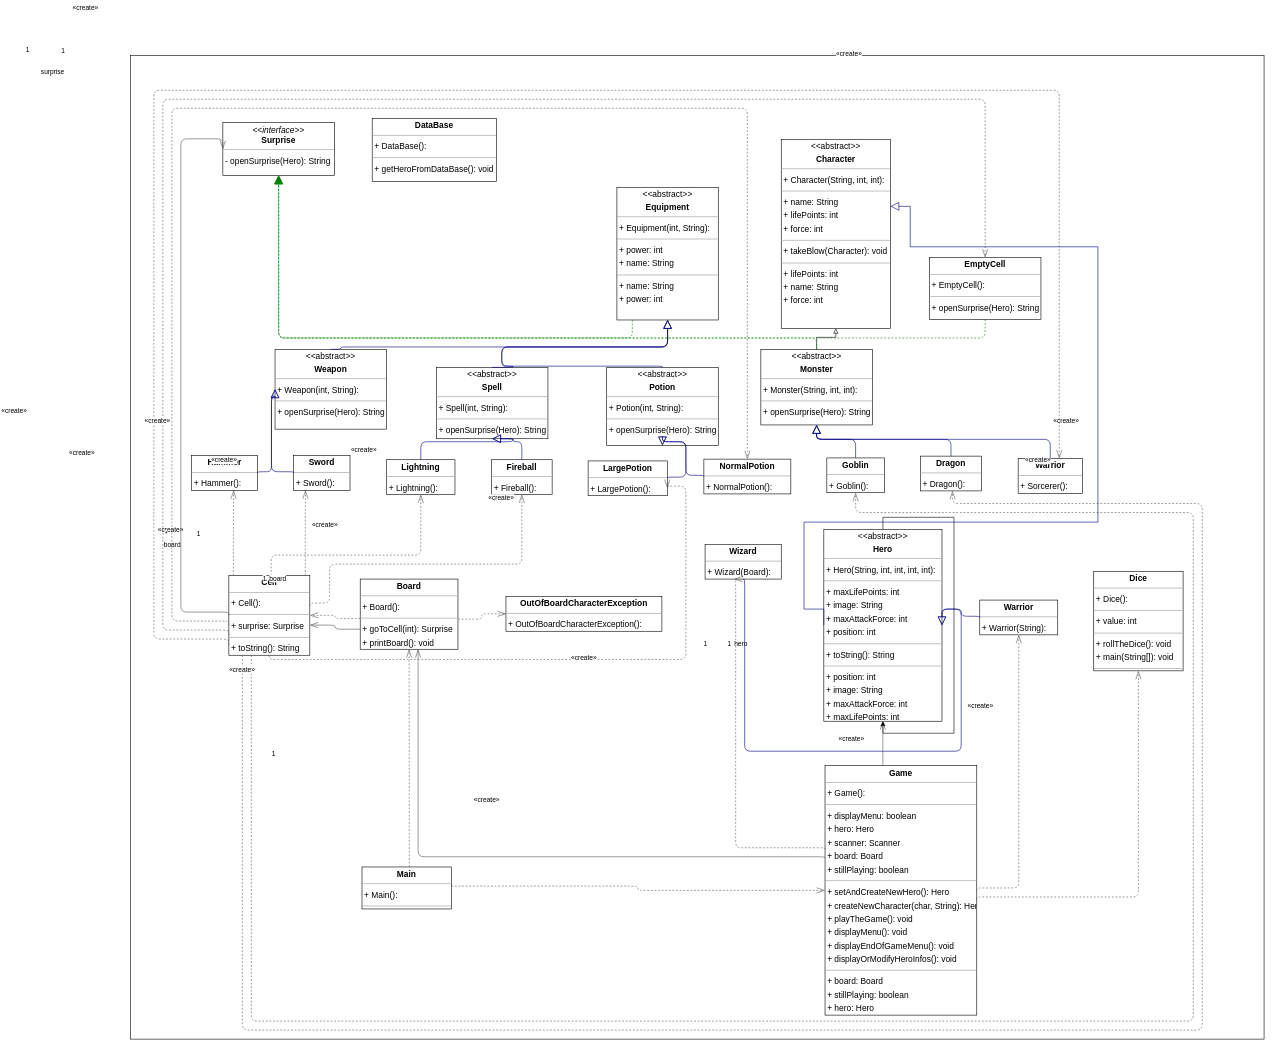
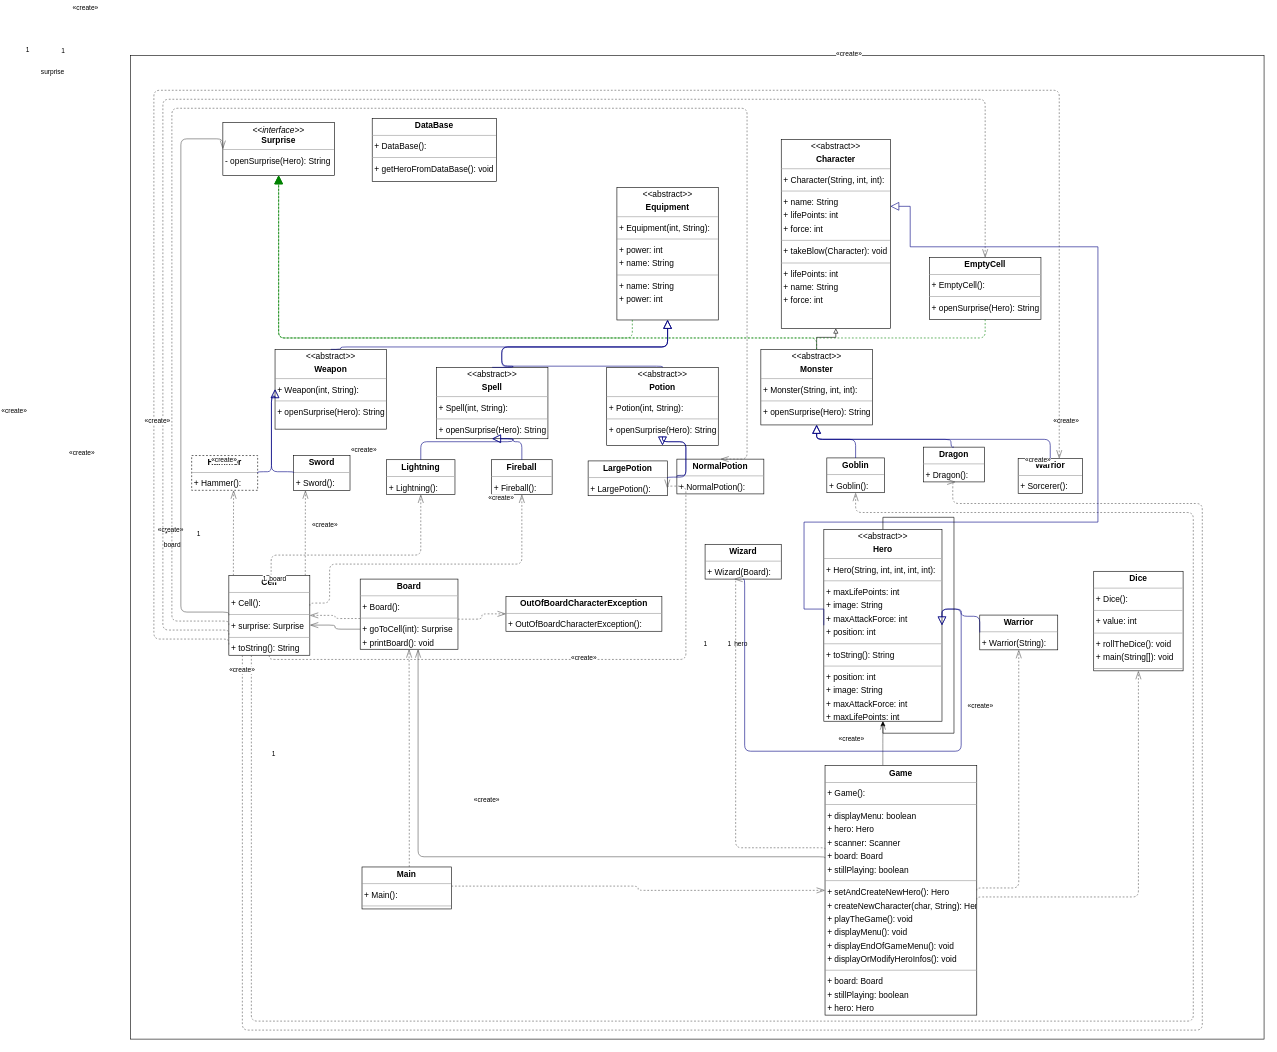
(225, 473) -> (225, 473)
(951, 474) -> (954, 465)
(748, 477) -> (721, 477)
(1019, 618) -> (1019, 633)
